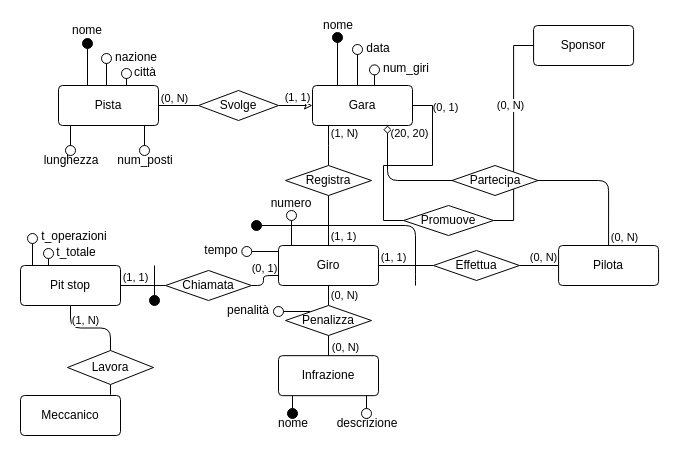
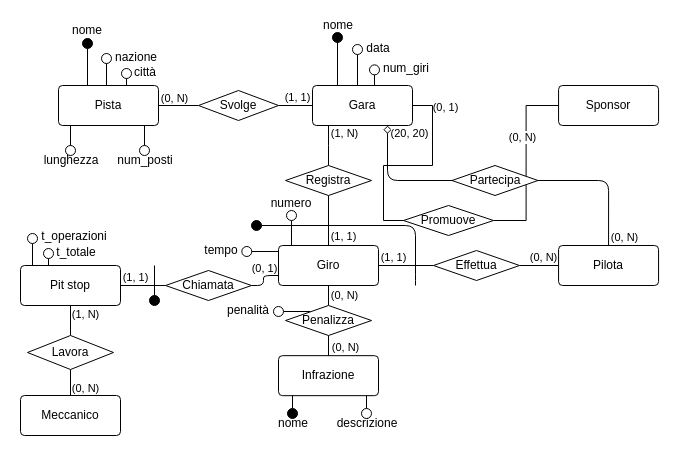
(584, 46) -> (609, 106)
(304, 106) -> (306, 106)
(111, 368) -> (71, 353)
